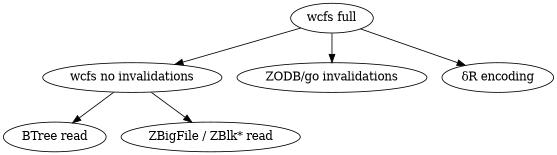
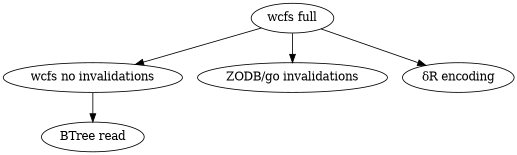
(211, 137) -> none
